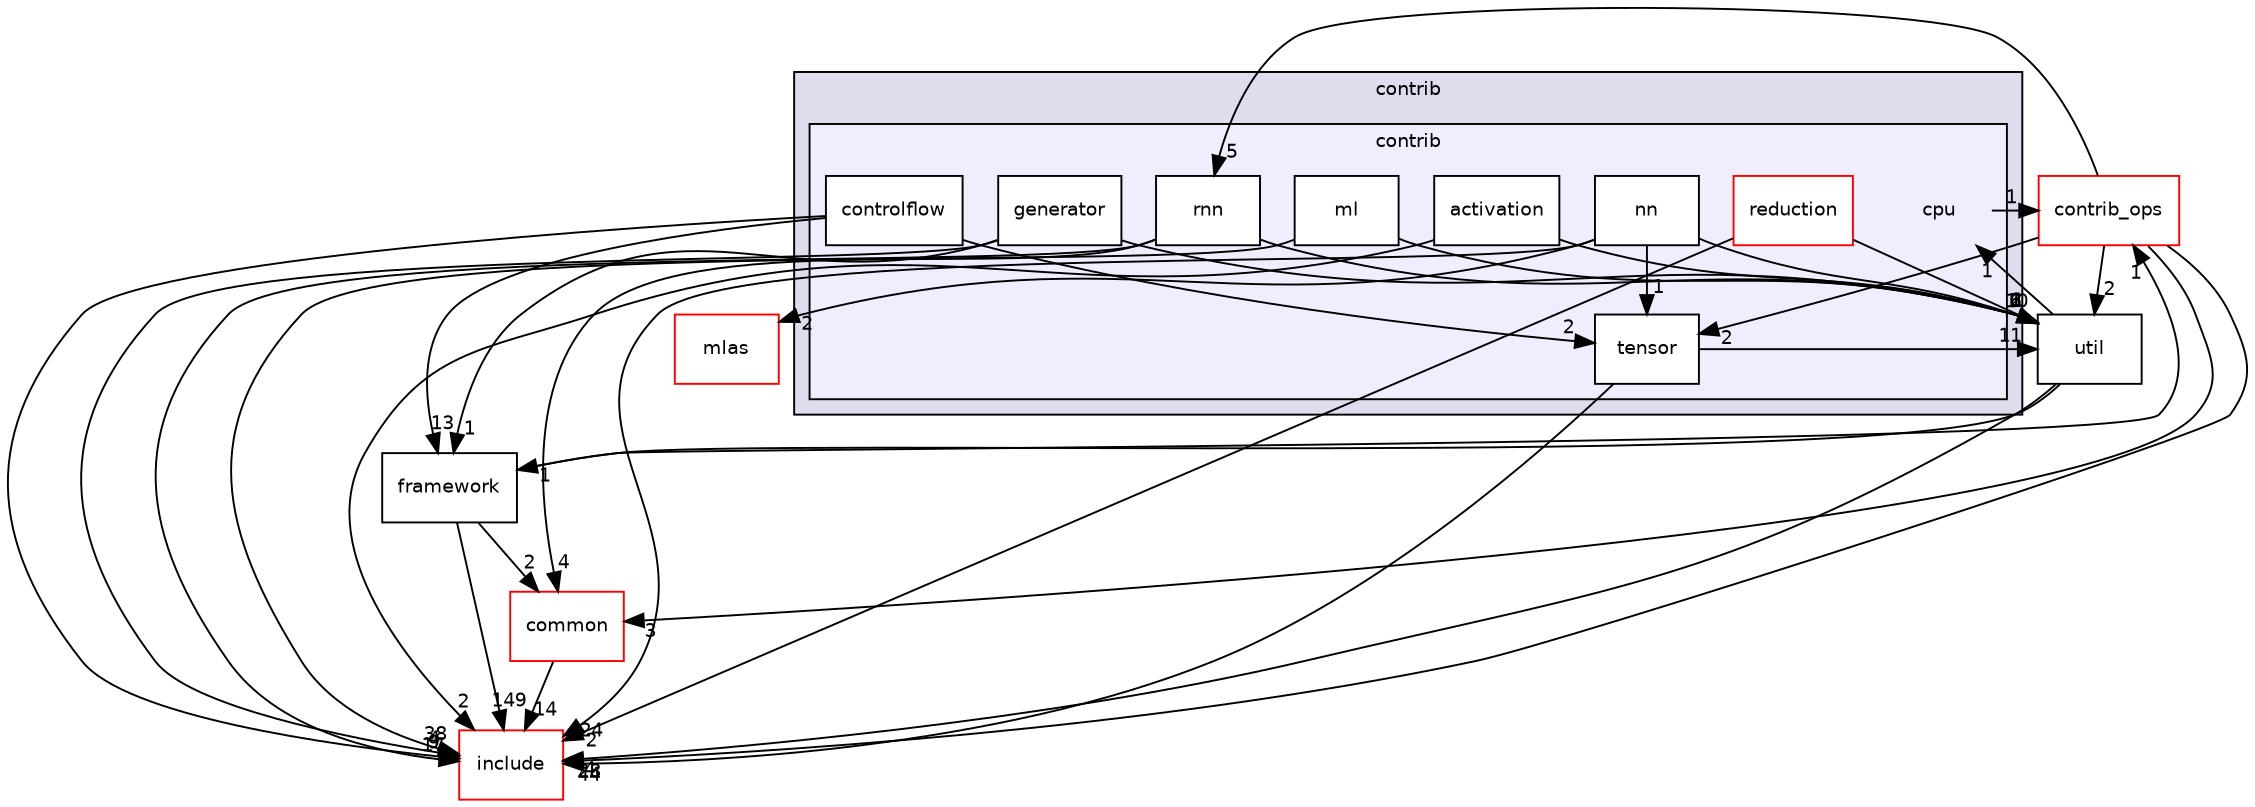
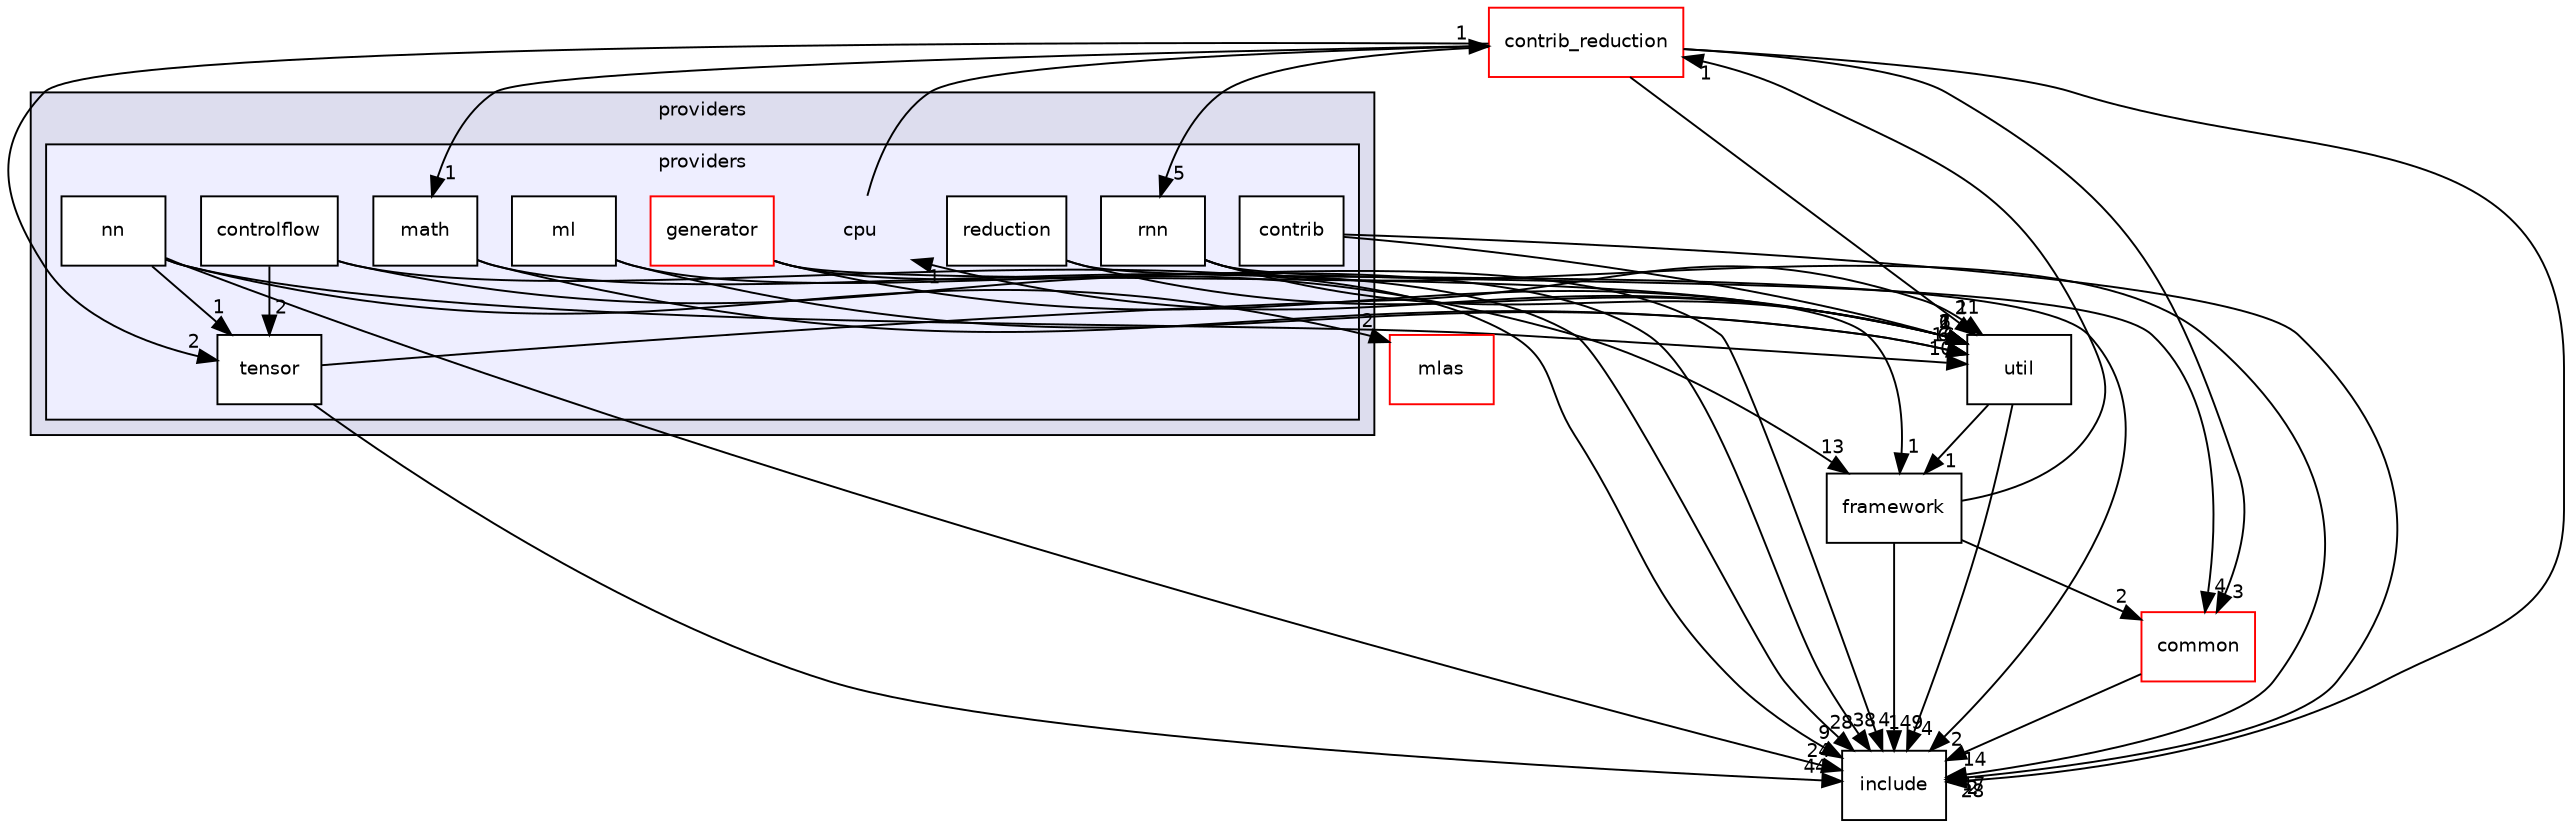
(1408, 90) -> (703, 111)
(1060, 211) -> (712, 231)
(1497, 211) -> (1292, 231)
(1793, 211) -> (1007, 231)
(2109, 211) -> (1586, 42)
none -> (425, 231)
(511, 765) -> (1894, 785)
